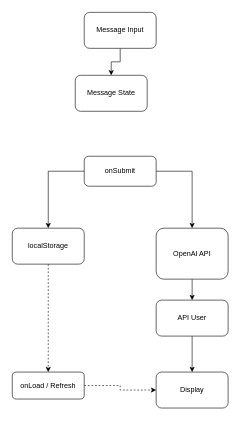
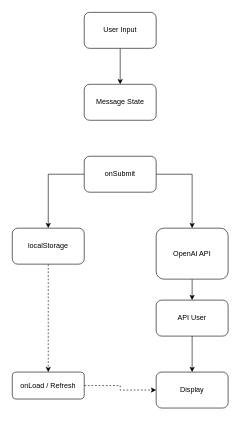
(120, 30) -> (120, 30)
(111, 93) -> (120, 102)
(120, 171) -> (120, 174)
